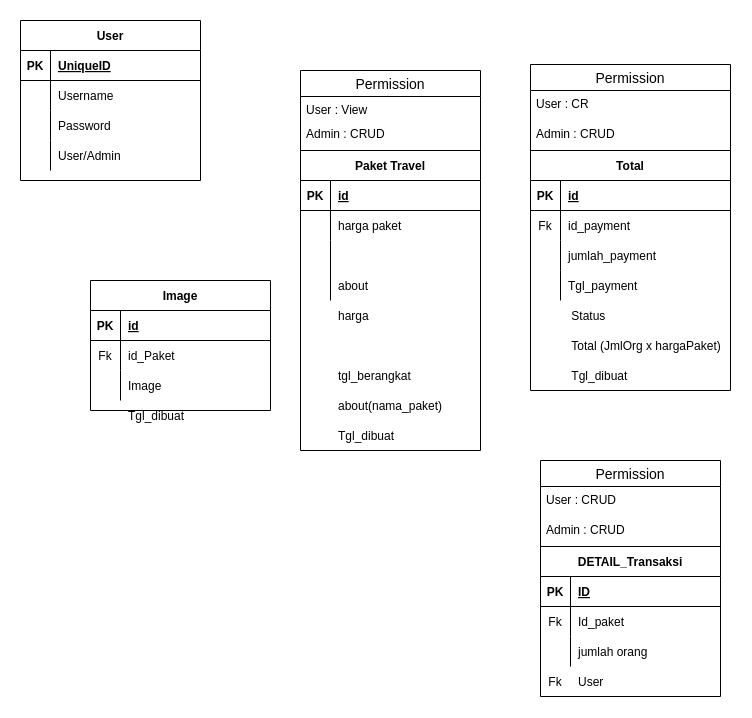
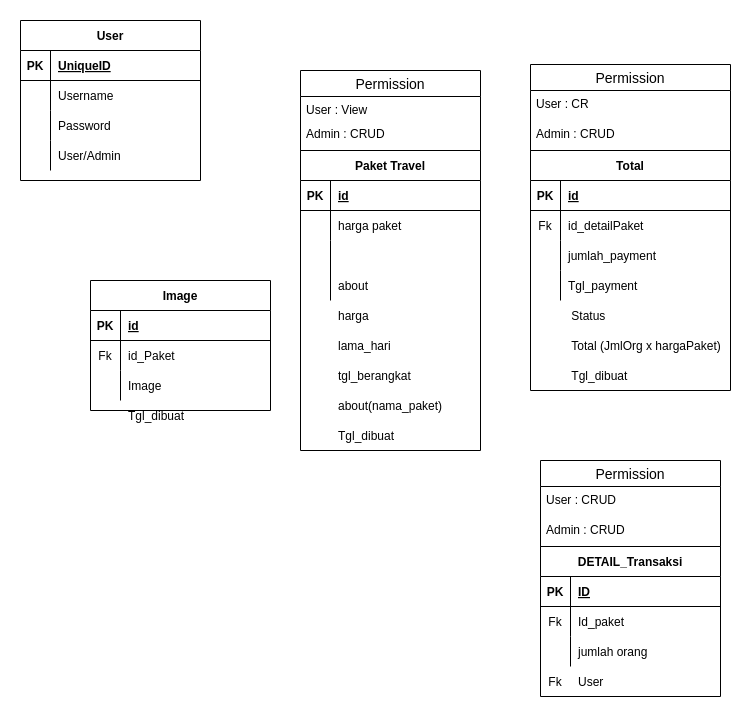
(600, 226) -> (610, 226)
none -> (406, 346)
